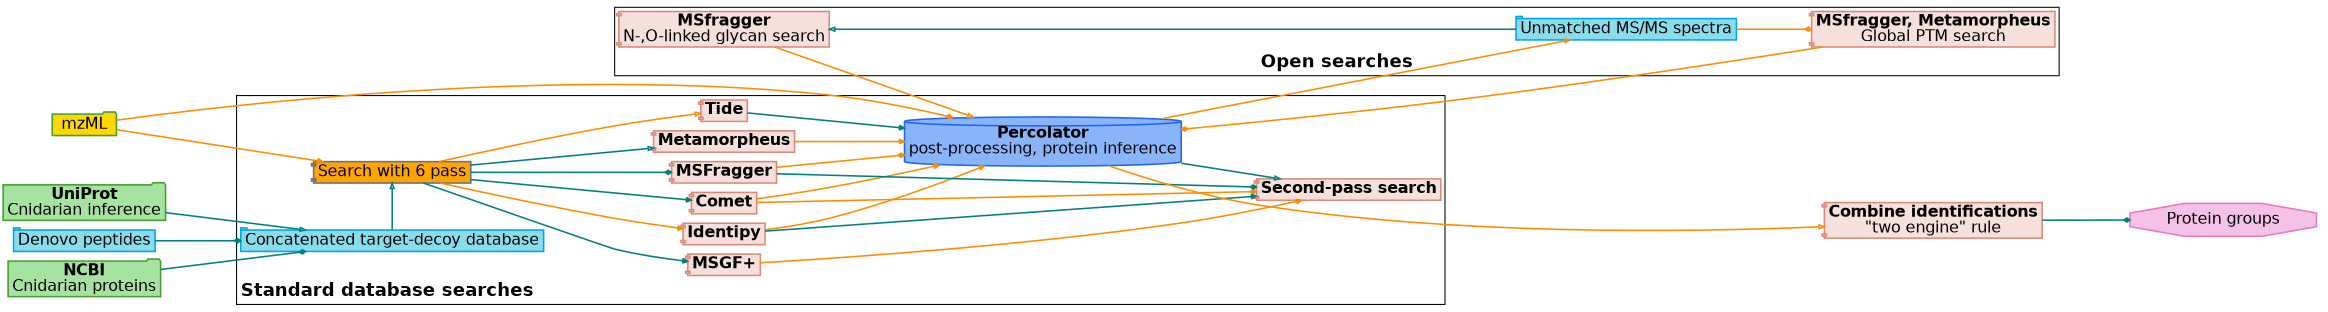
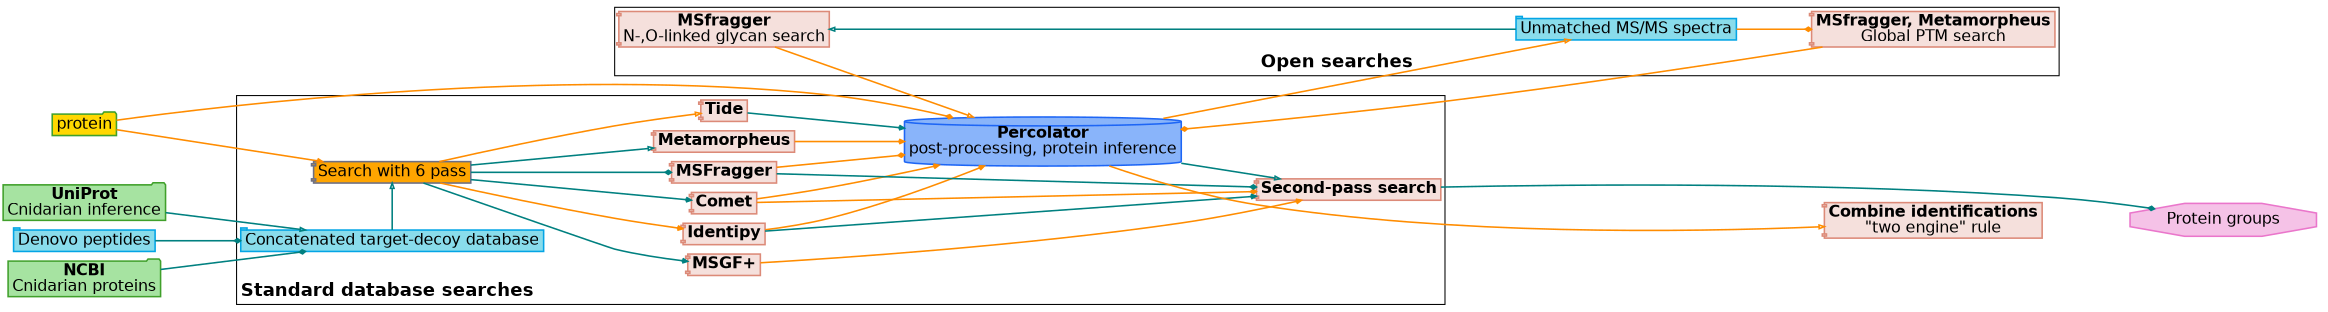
(84, 125) -> (84, 125)
(2083, 220) -> (1795, 187)
